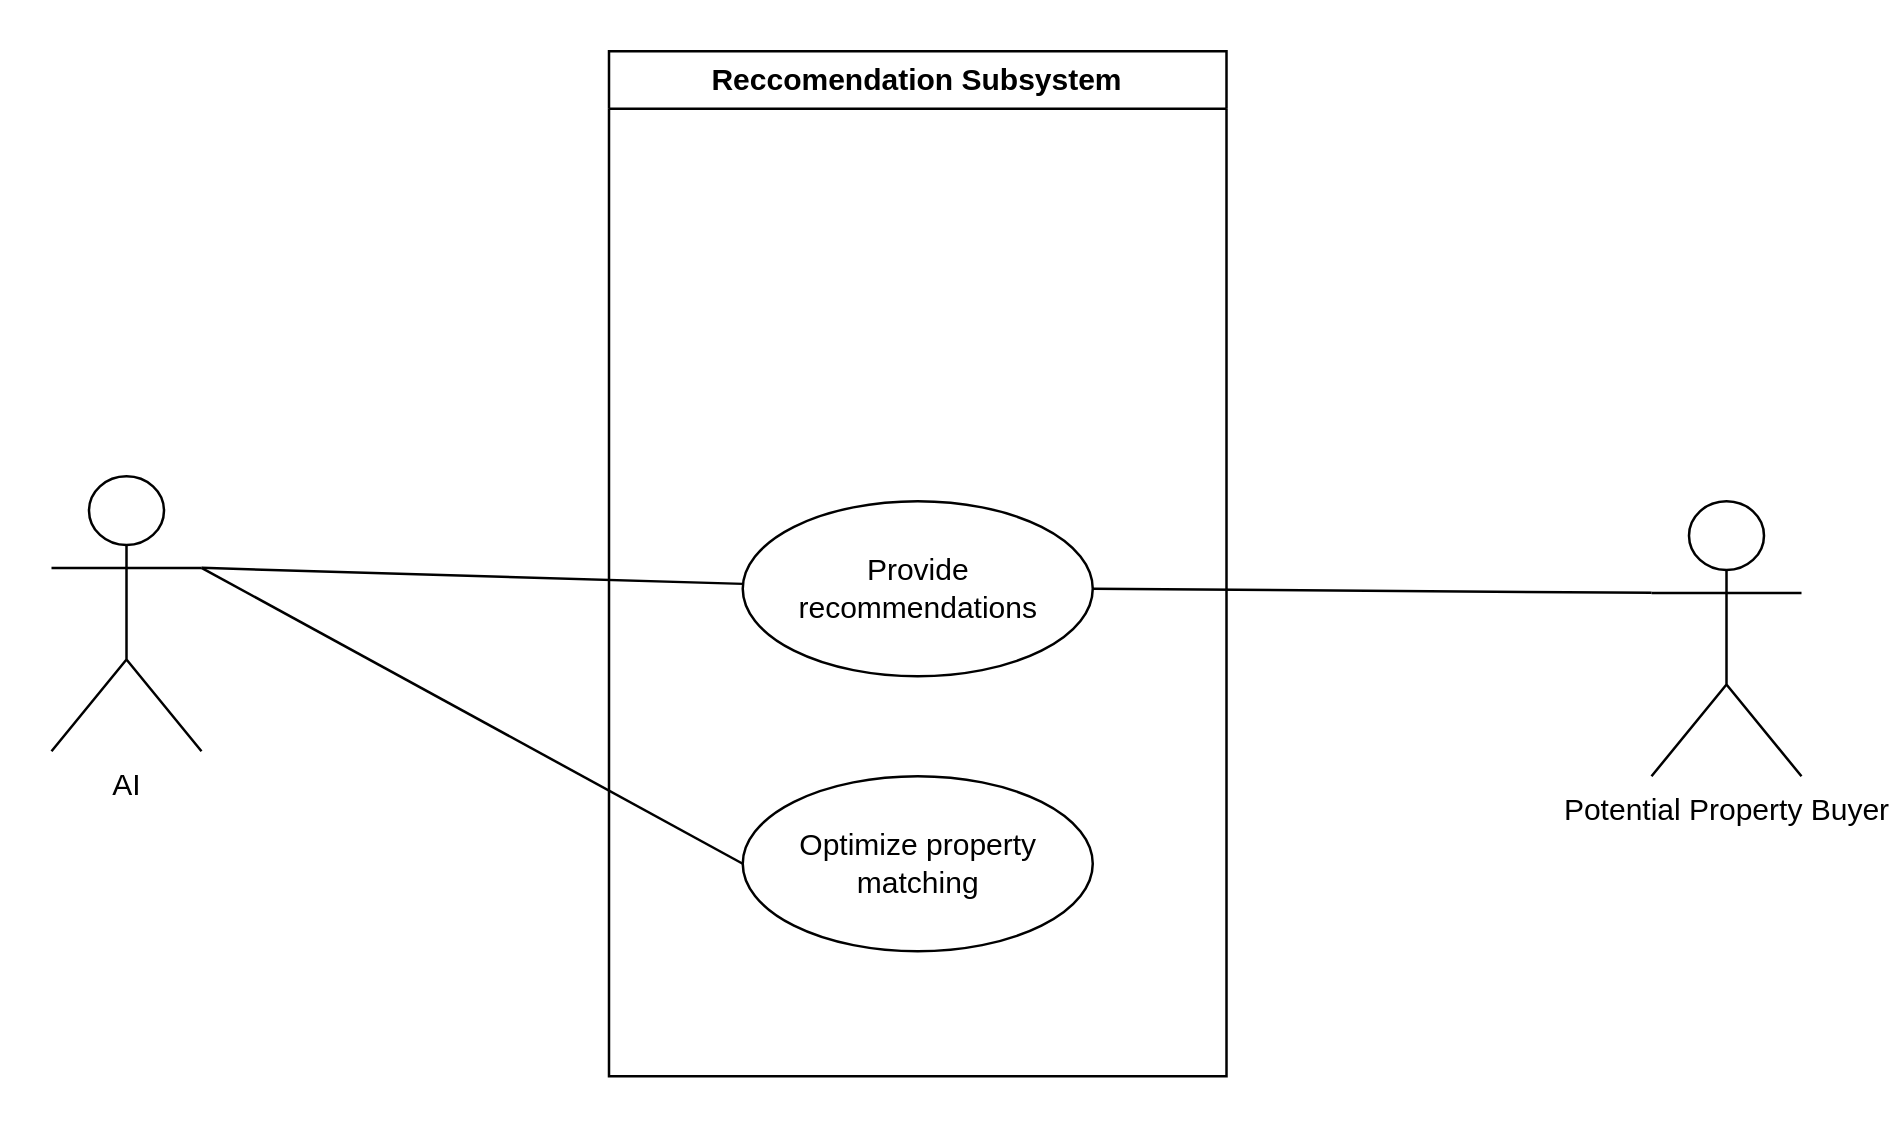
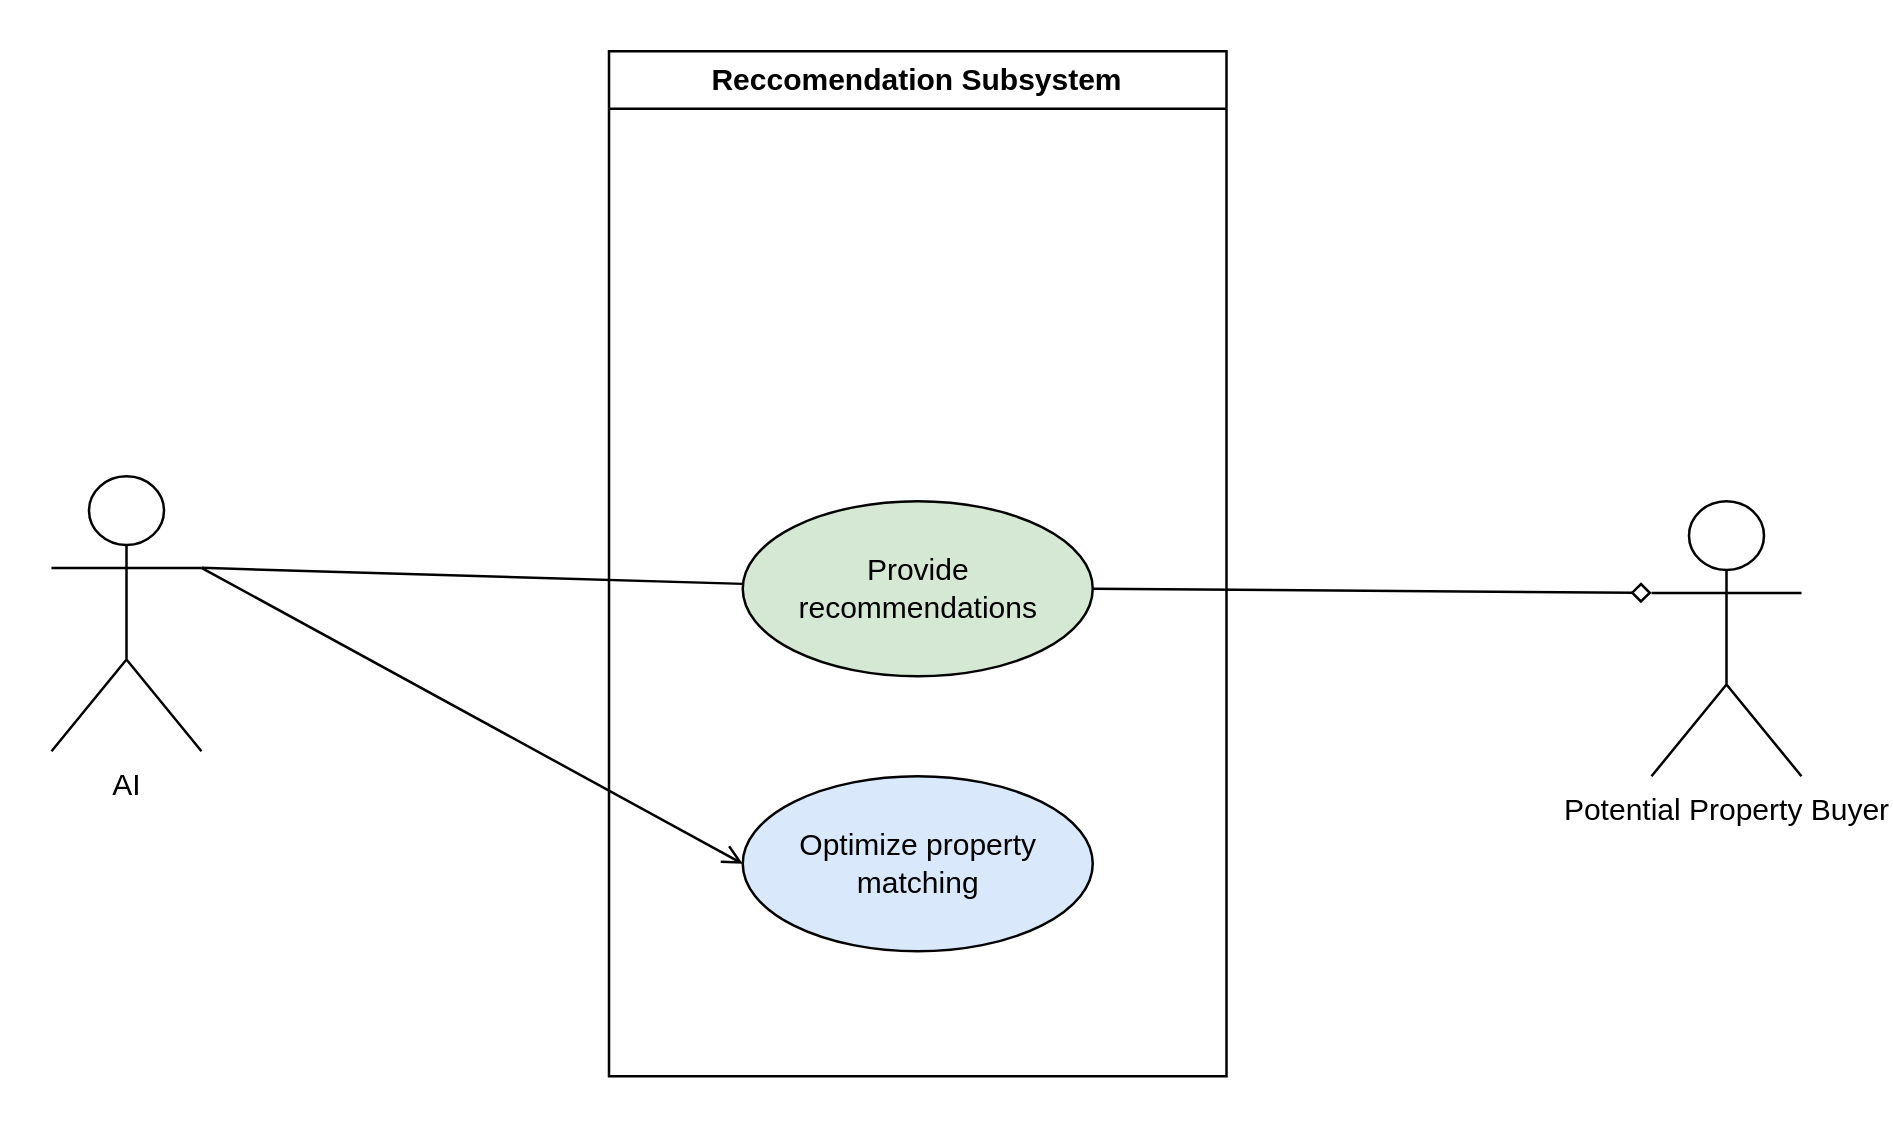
(918, 589) -> (918, 589)
(1640, 593) -> (1631, 593)
(736, 860) -> (735, 860)
(918, 864) -> (918, 864)
